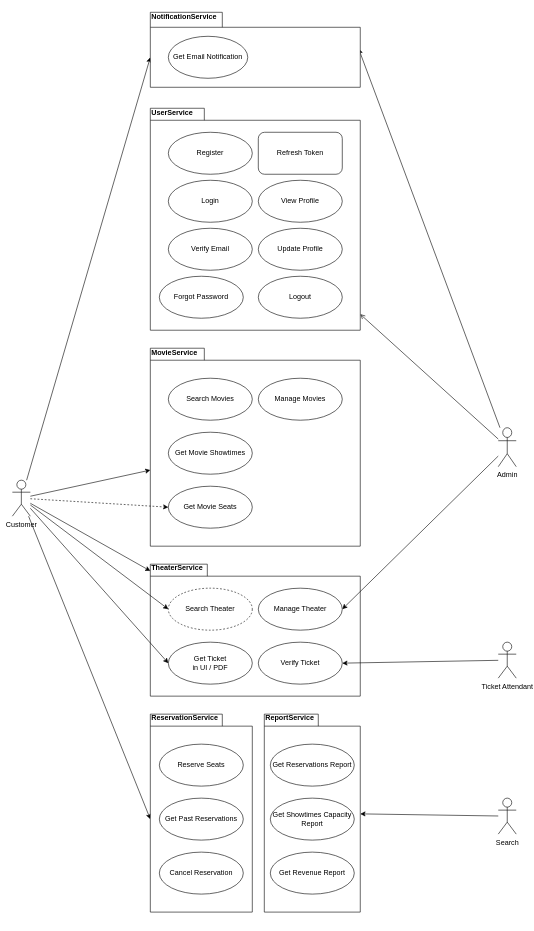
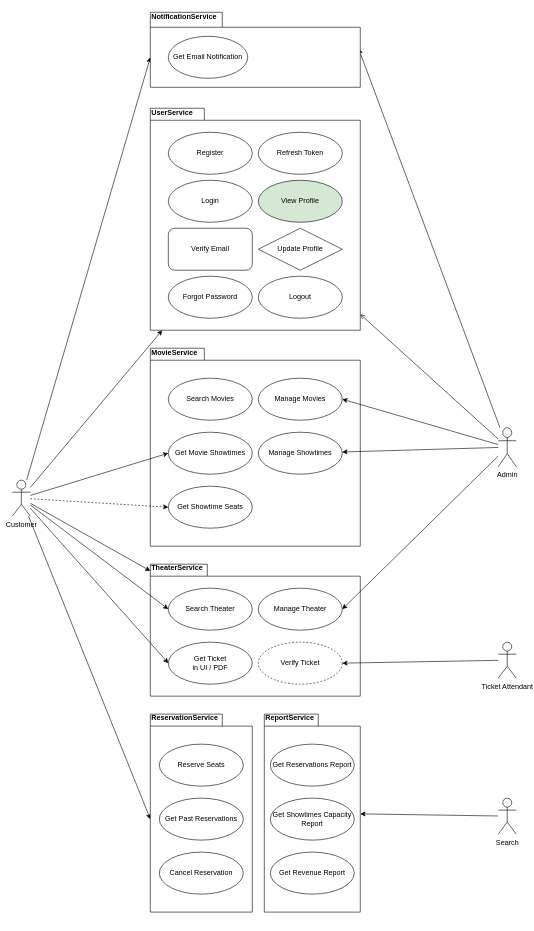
(300, 153) -> (300, 153)
(300, 201) -> (300, 201)
(210, 249) -> (210, 249)
(300, 249) -> (300, 249)
(201, 297) -> (210, 297)
none -> (96, 409)
none -> (422, 423)
none -> (356, 452)
none -> (300, 453)
(88, 484) -> (97, 475)
(210, 507) -> (210, 507)
(210, 609) -> (210, 609)
(300, 663) -> (300, 663)
